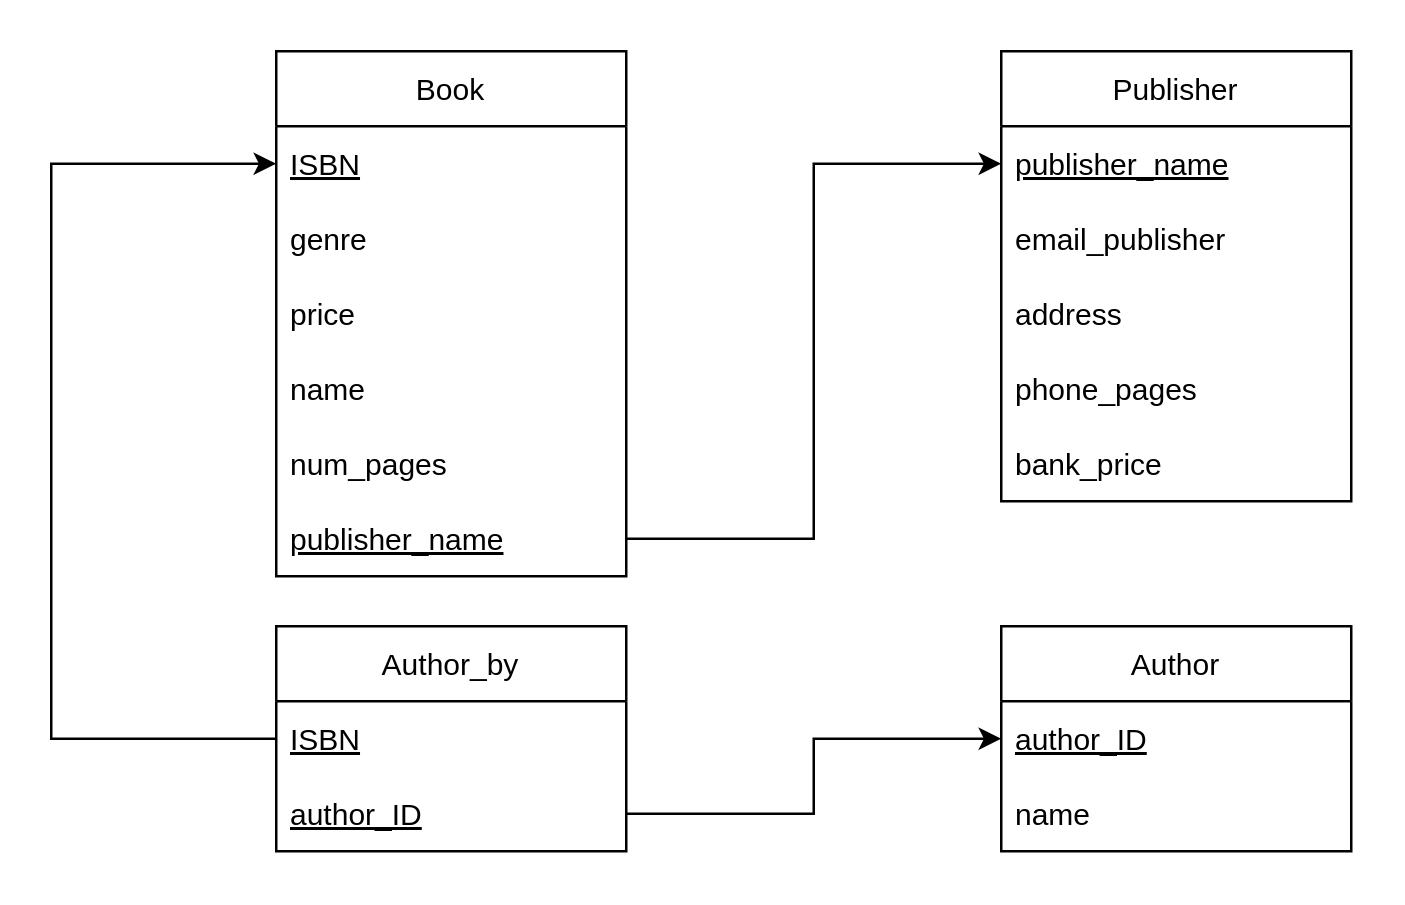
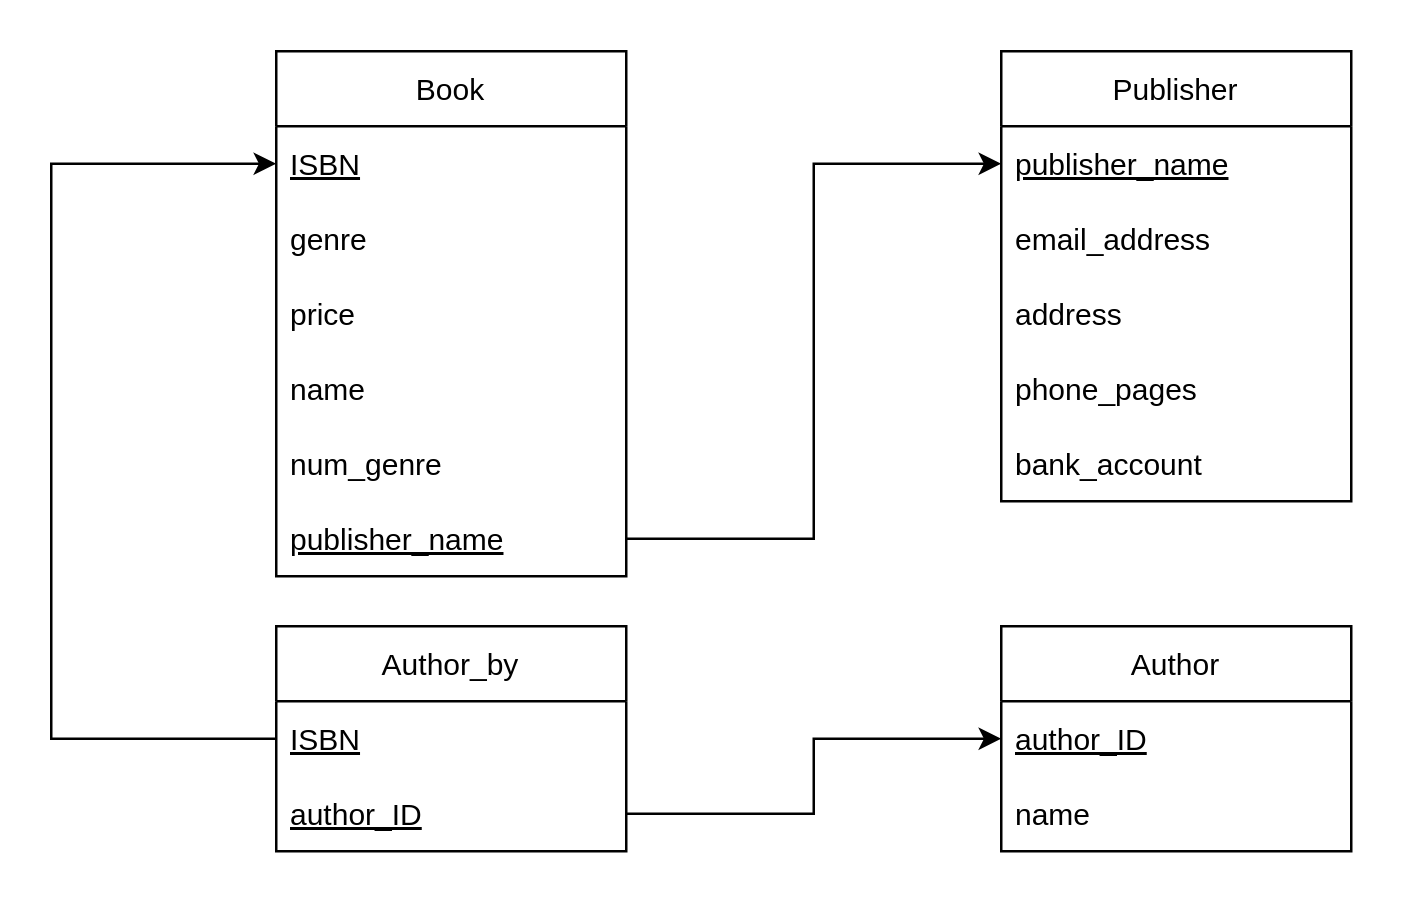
(1125, 240) -> (1116, 240)
(366, 465) -> (366, 465)
(1095, 465) -> (1116, 465)
